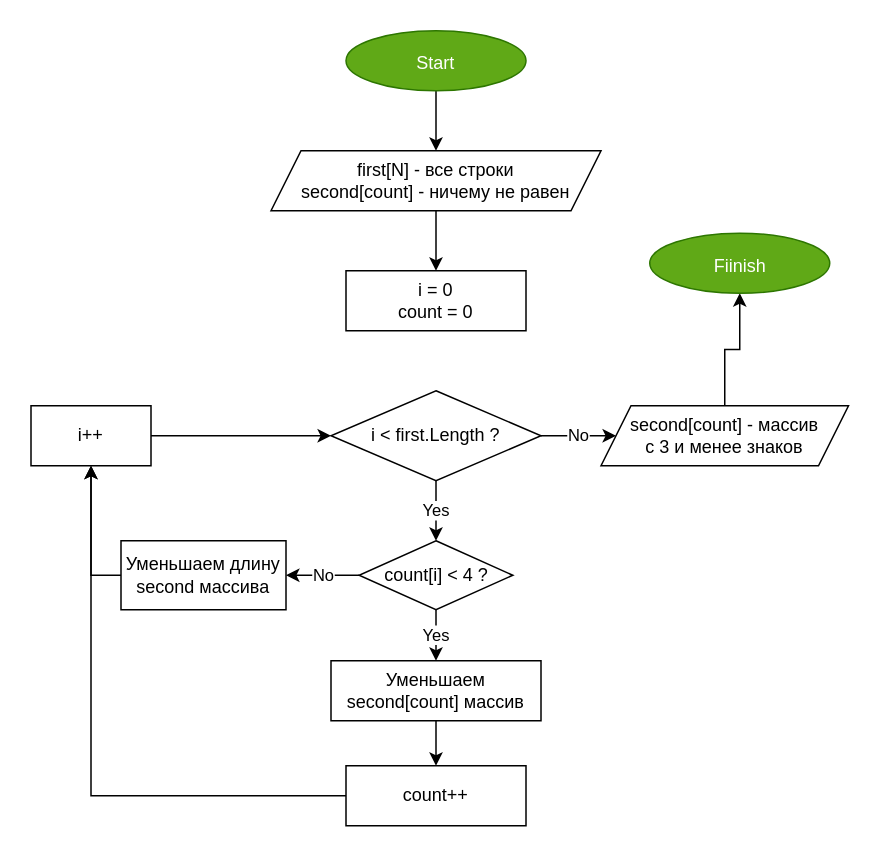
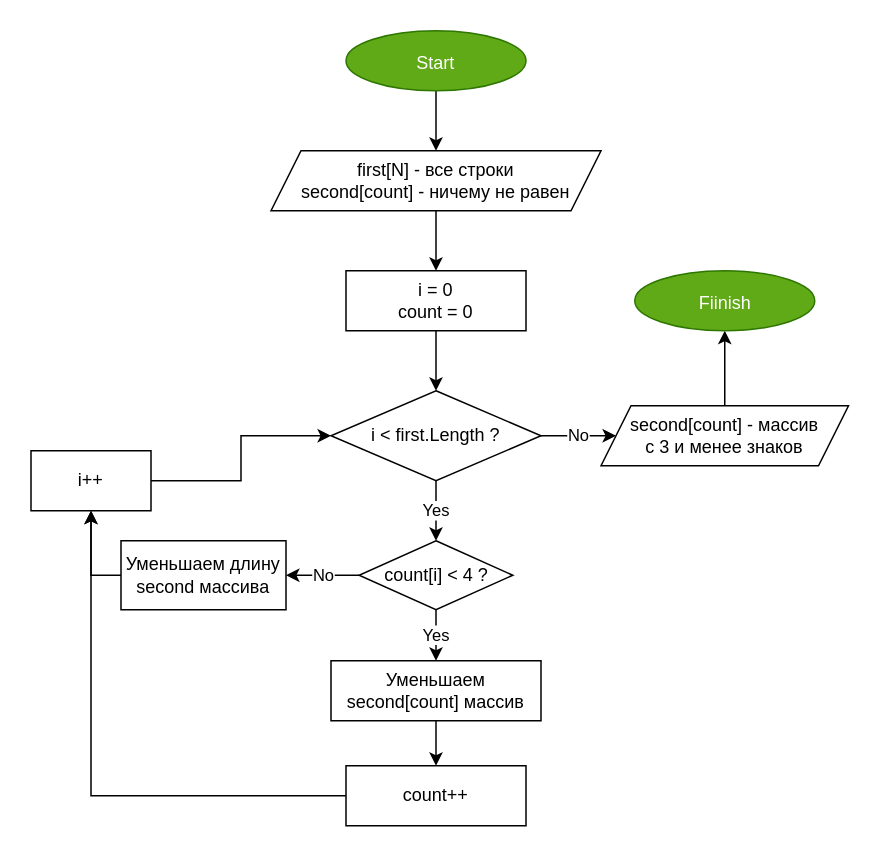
(740, 263) -> (725, 301)
none -> (436, 356)
(91, 436) -> (91, 481)
